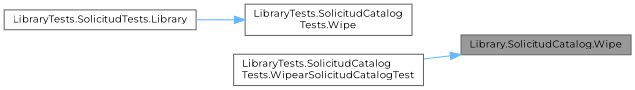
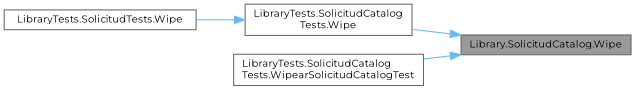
(100, 20) -> (100, 20)
none -> (431, 32)
